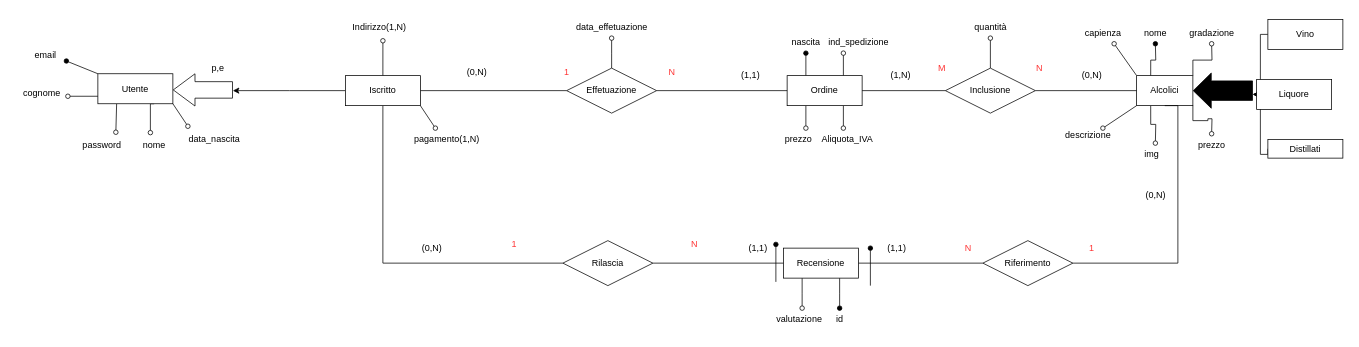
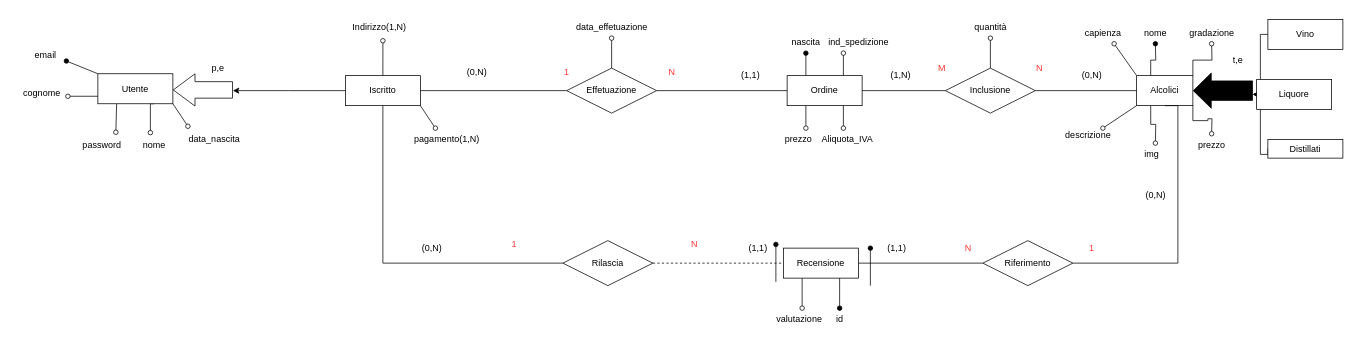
none -> (1238, 60)
(718, 263) -> (718, 263)
